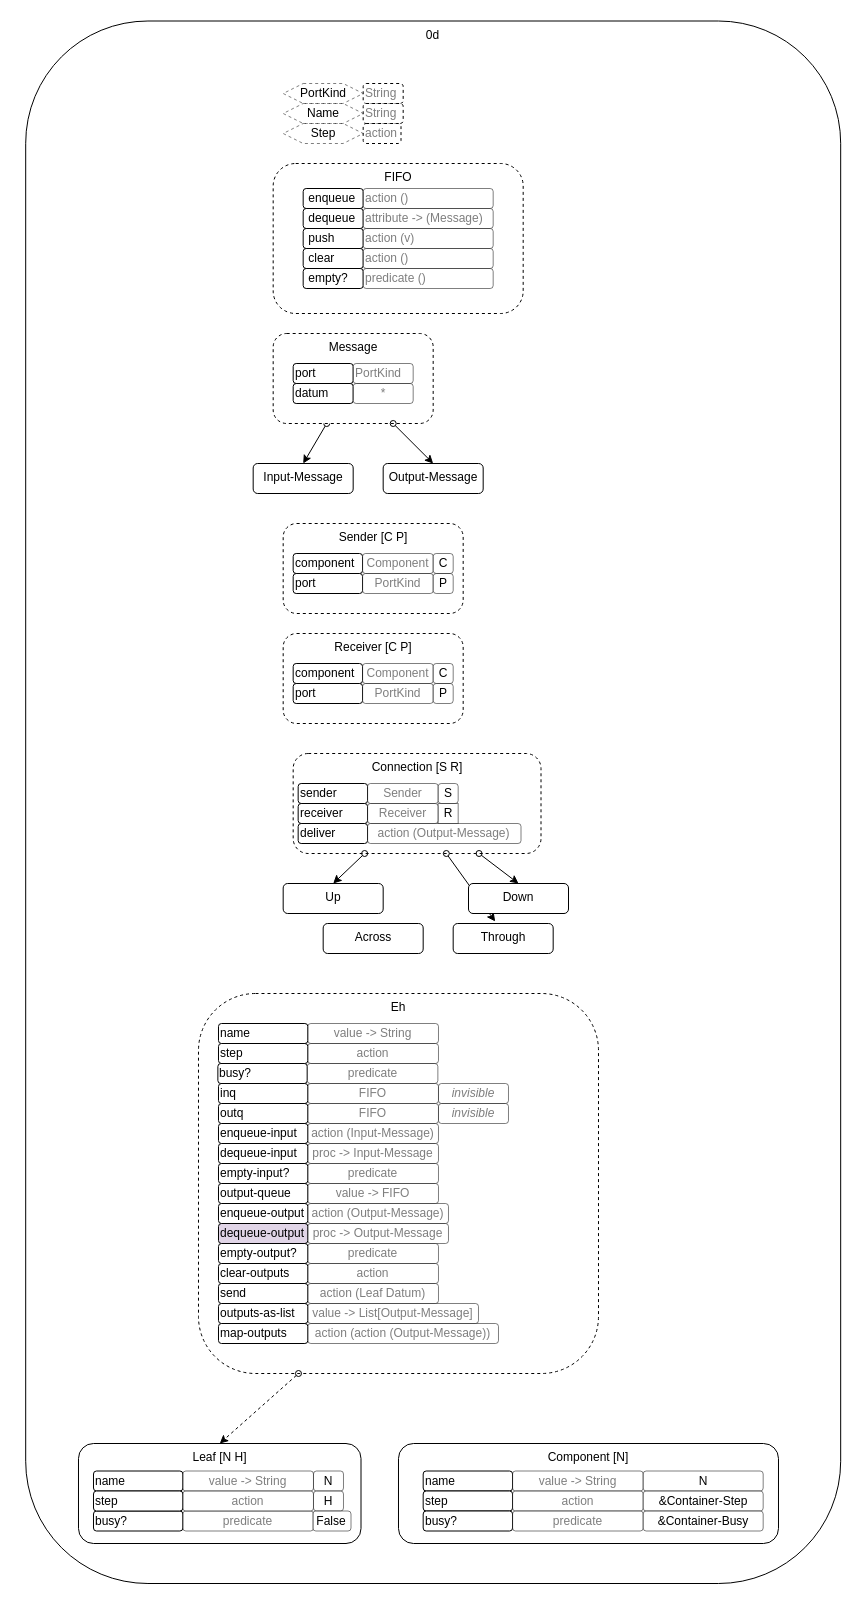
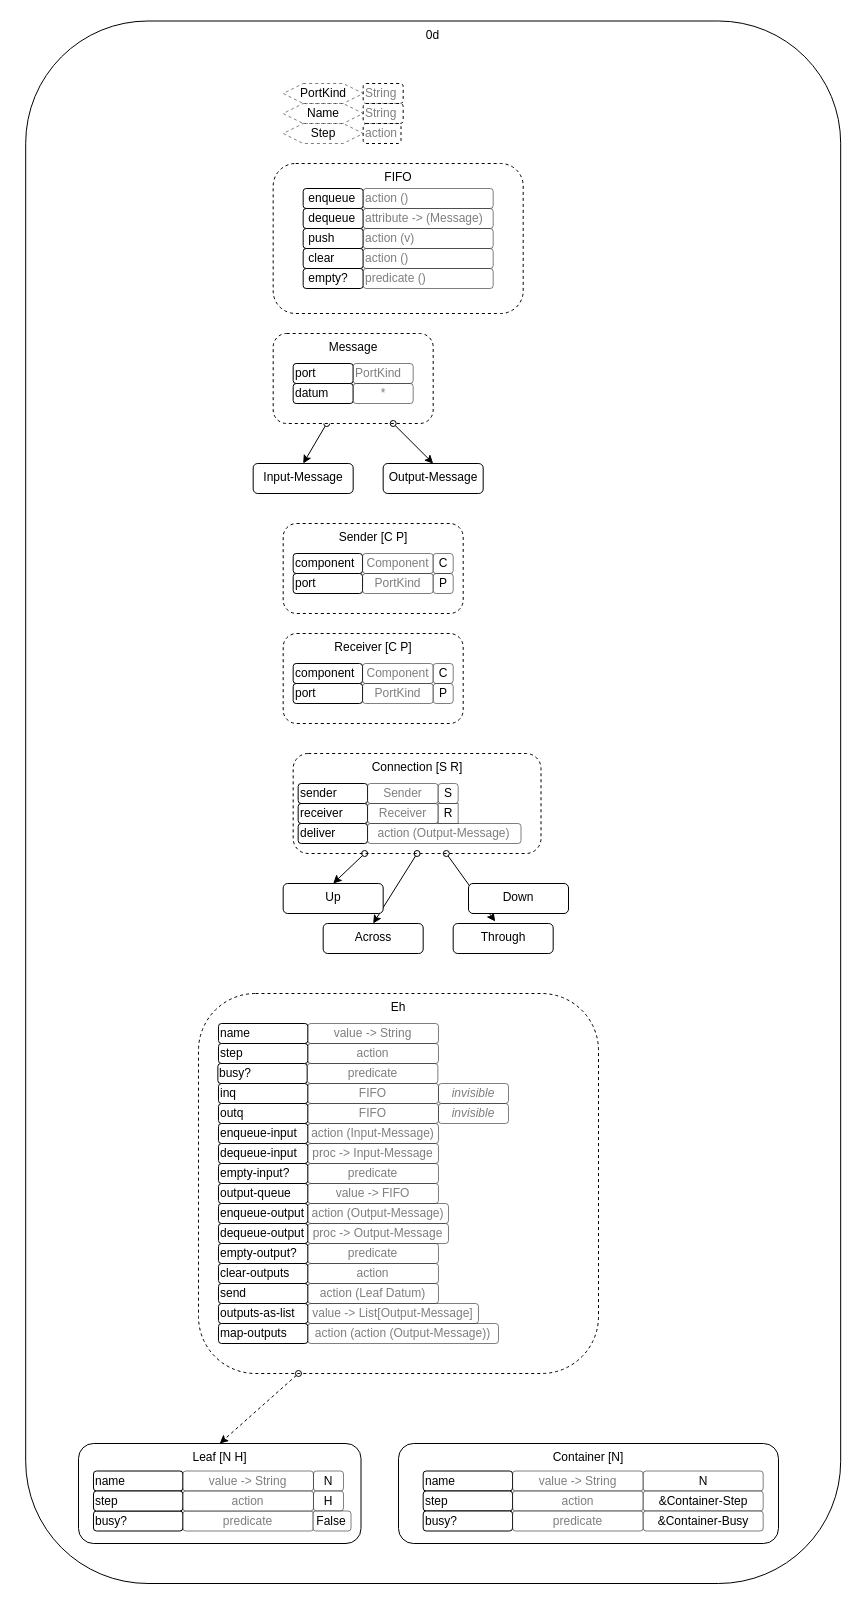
(497, 867) -> none
none -> (396, 888)
(263, 1234) -> (263, 1234)
(589, 1458) -> (589, 1458)
